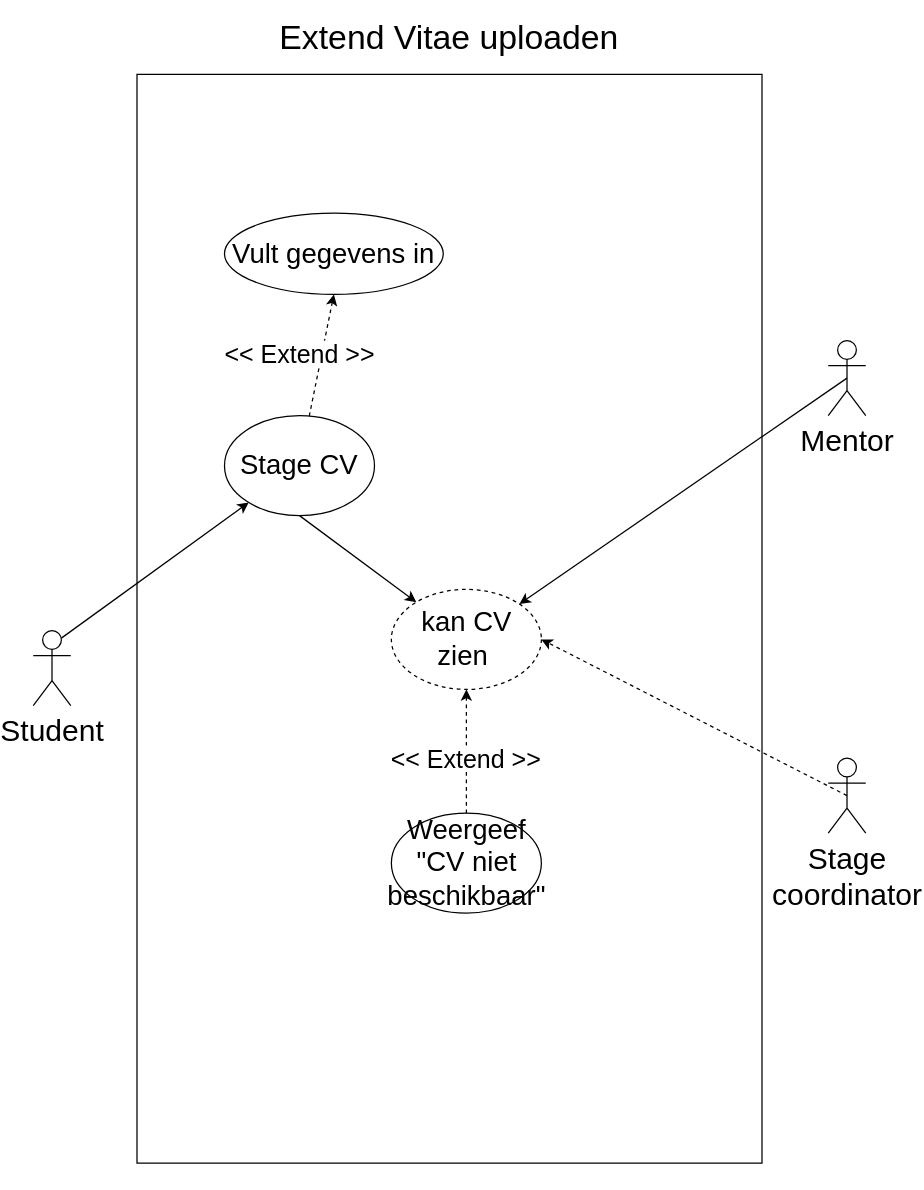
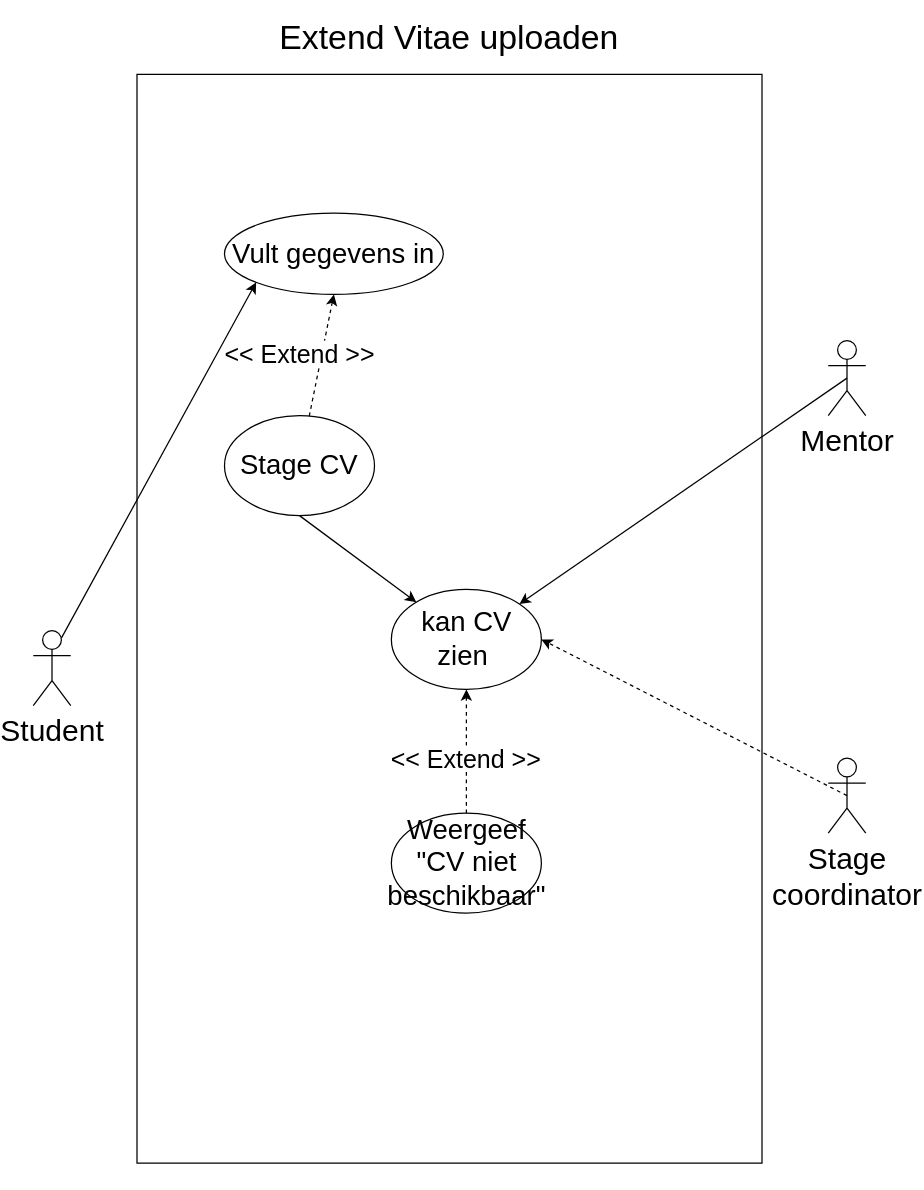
(151, 573) -> (156, 464)
(466, 639) -> (466, 639)
